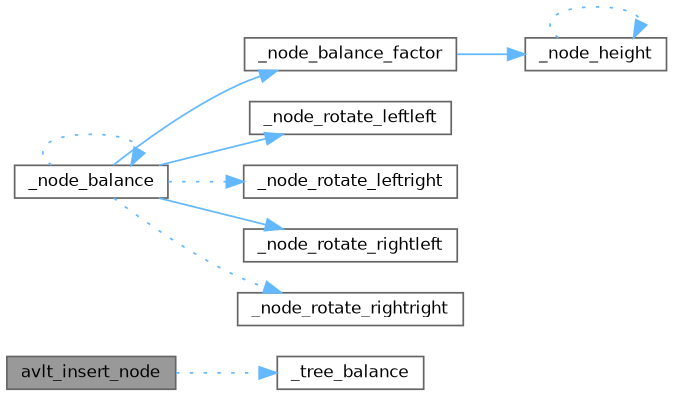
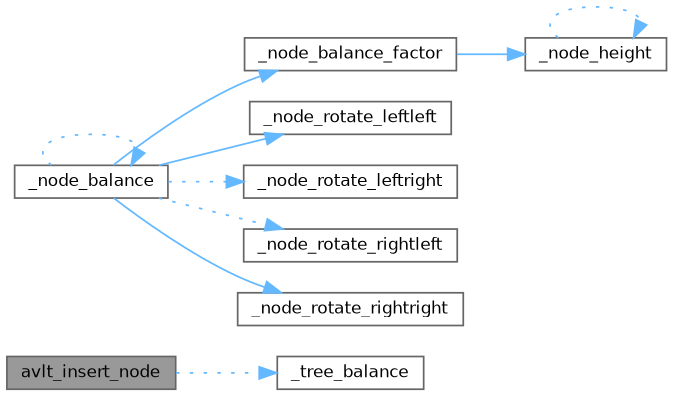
(212, 211) -> (212, 211)
(186, 248) -> (186, 248)
